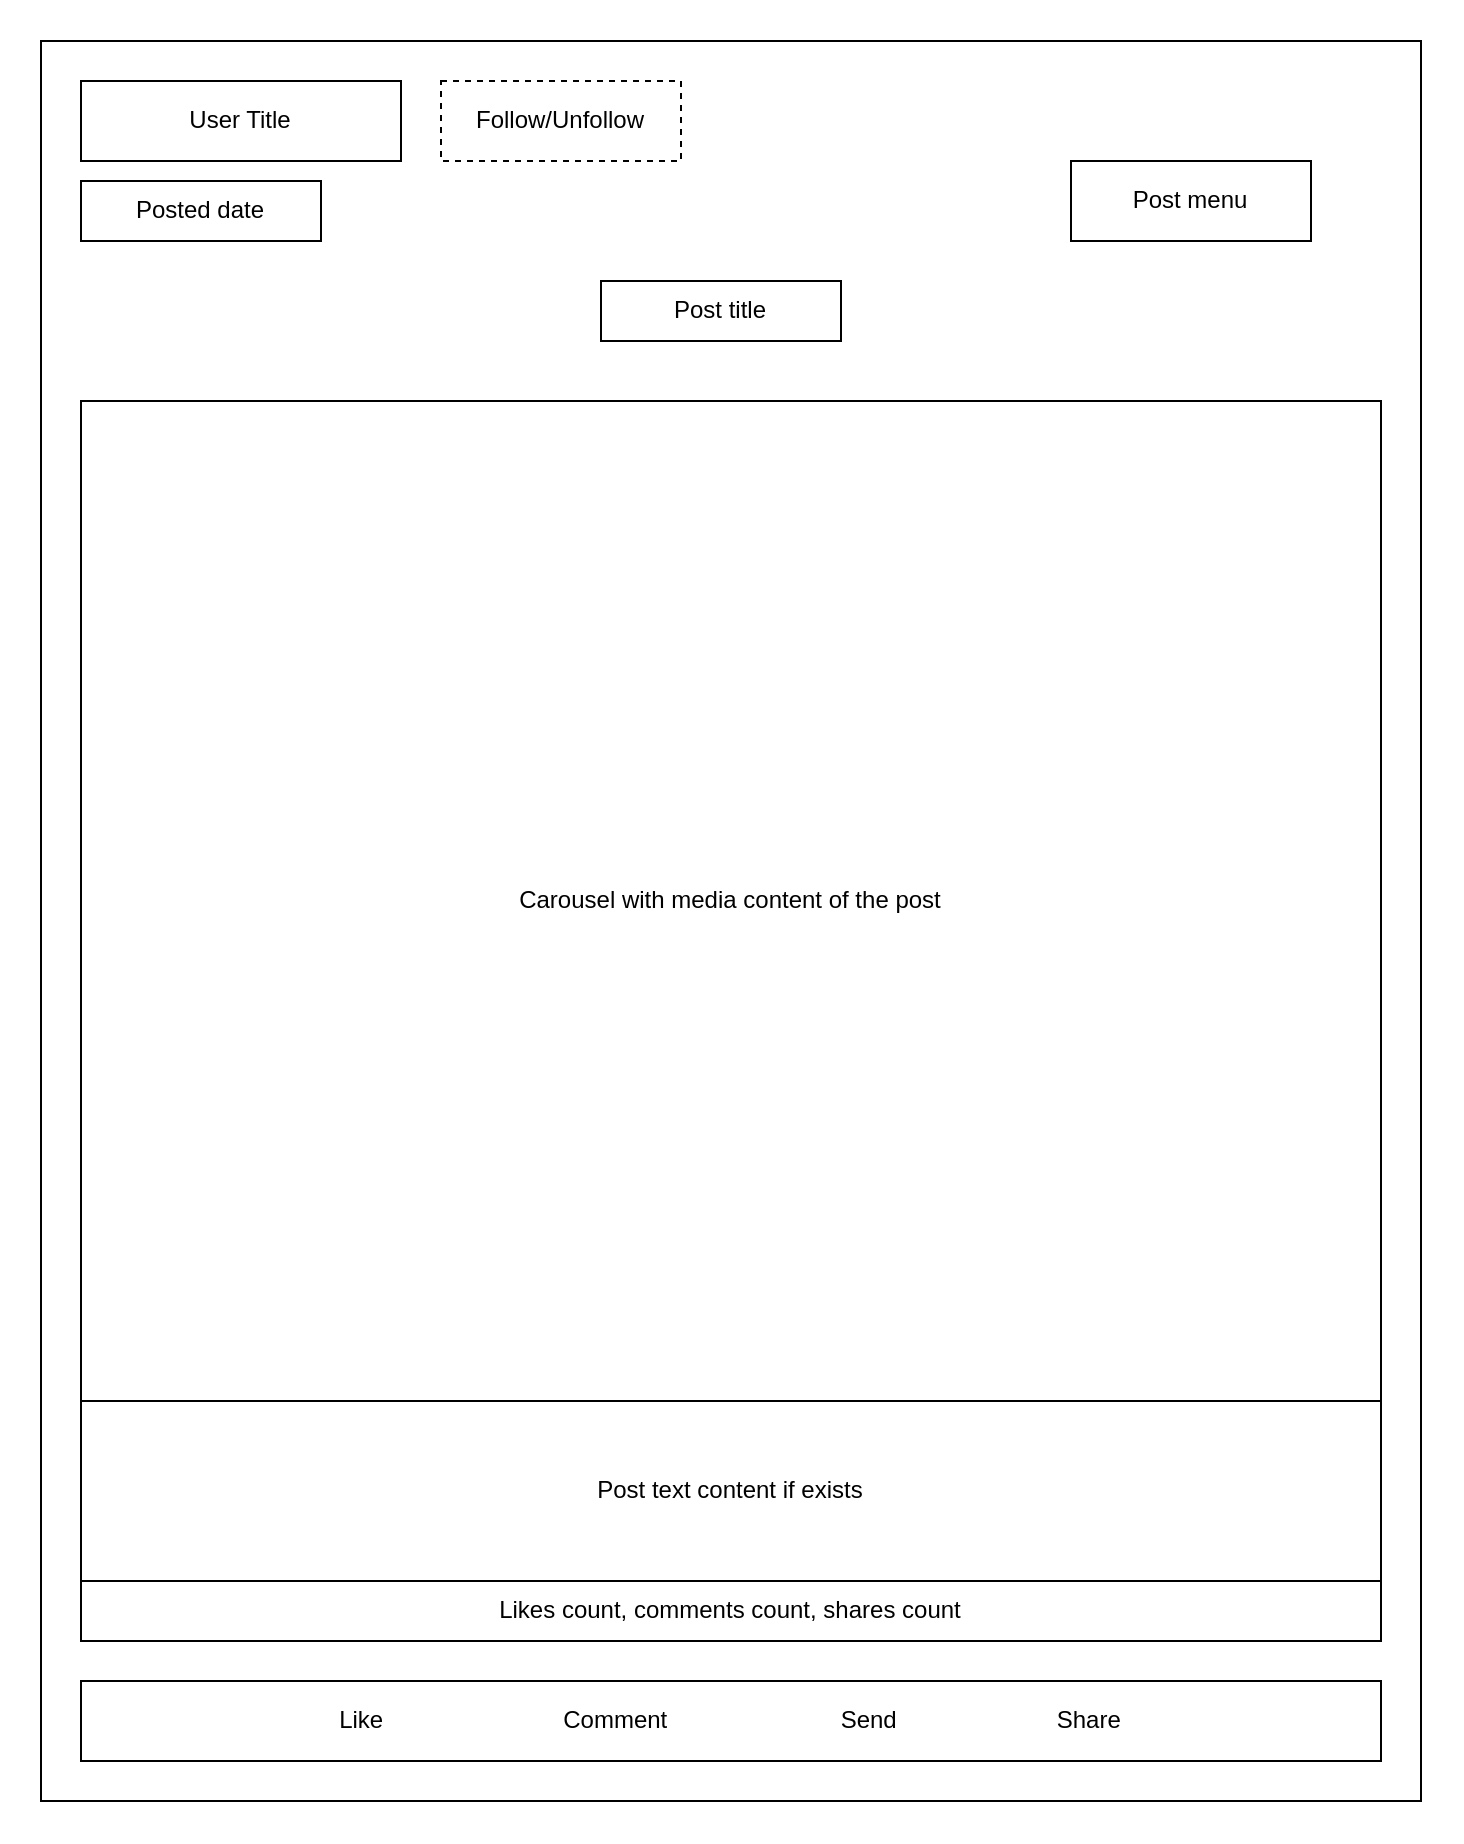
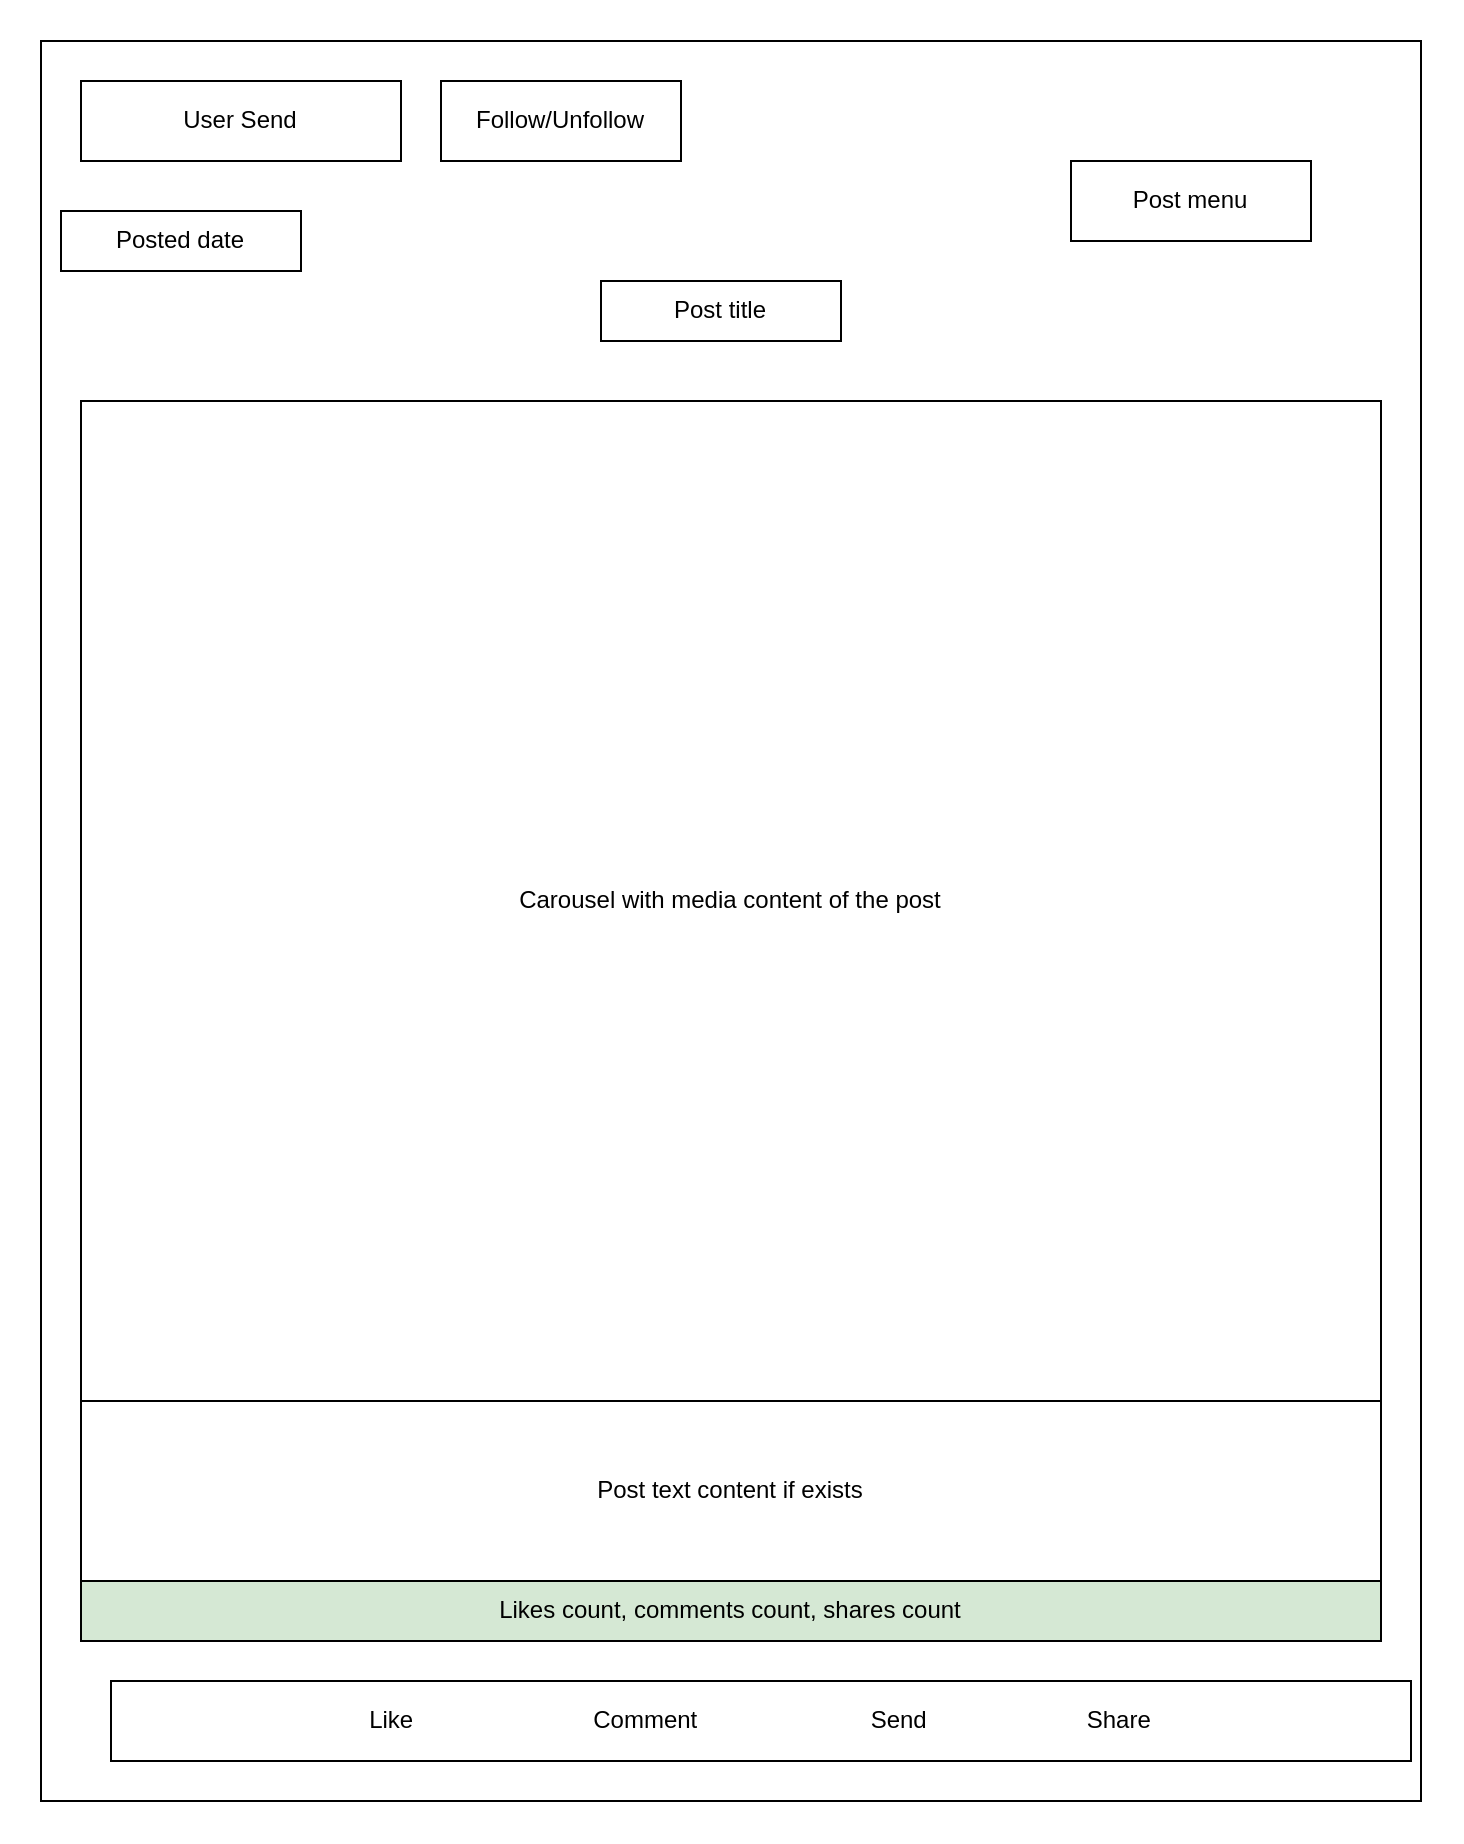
(241, 121) -> (241, 121)
(561, 121) -> (561, 121)
(201, 211) -> (181, 241)
(731, 1611) -> (731, 1611)
(731, 1721) -> (761, 1721)
